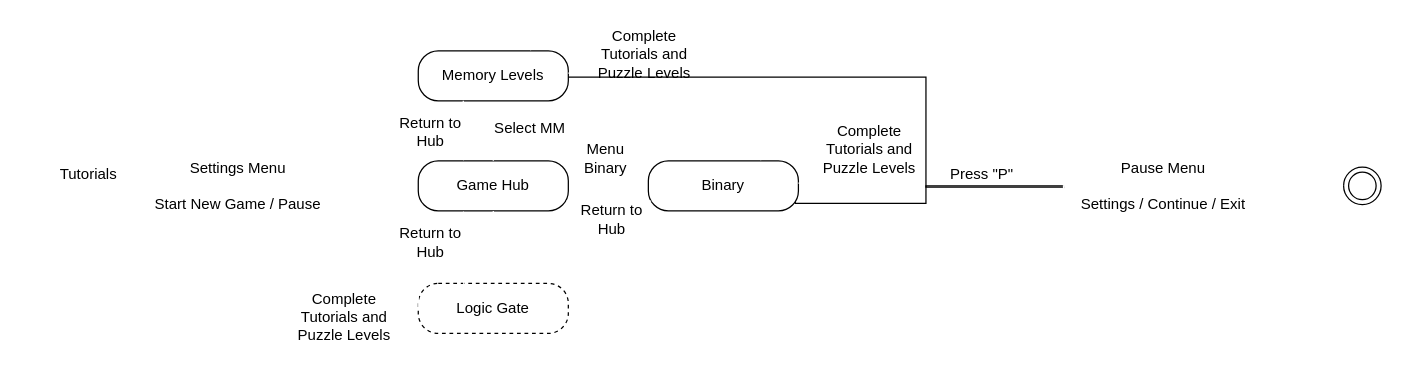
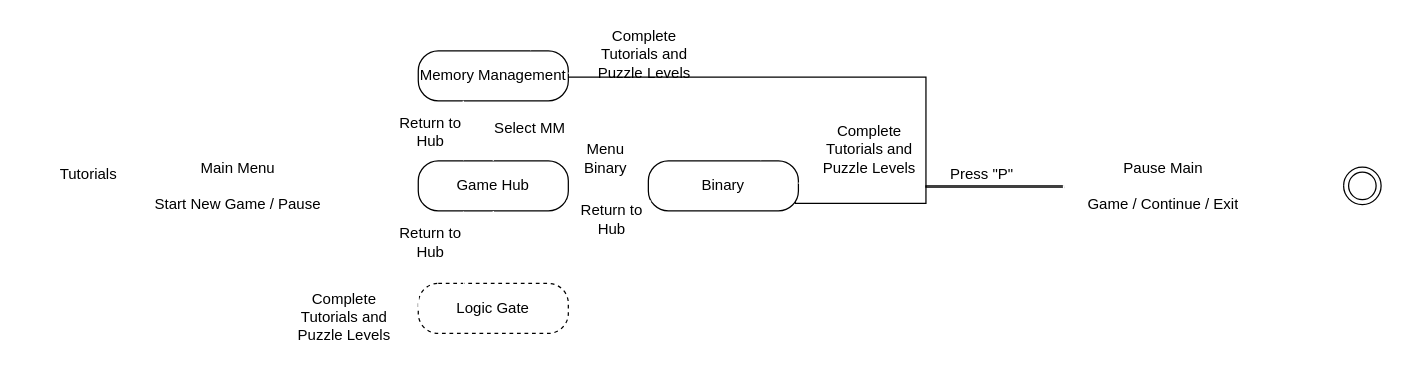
(493, 76) -> (493, 76)
(238, 168) -> (238, 168)
(1163, 168) -> (1163, 168)
(1163, 204) -> (1163, 204)
